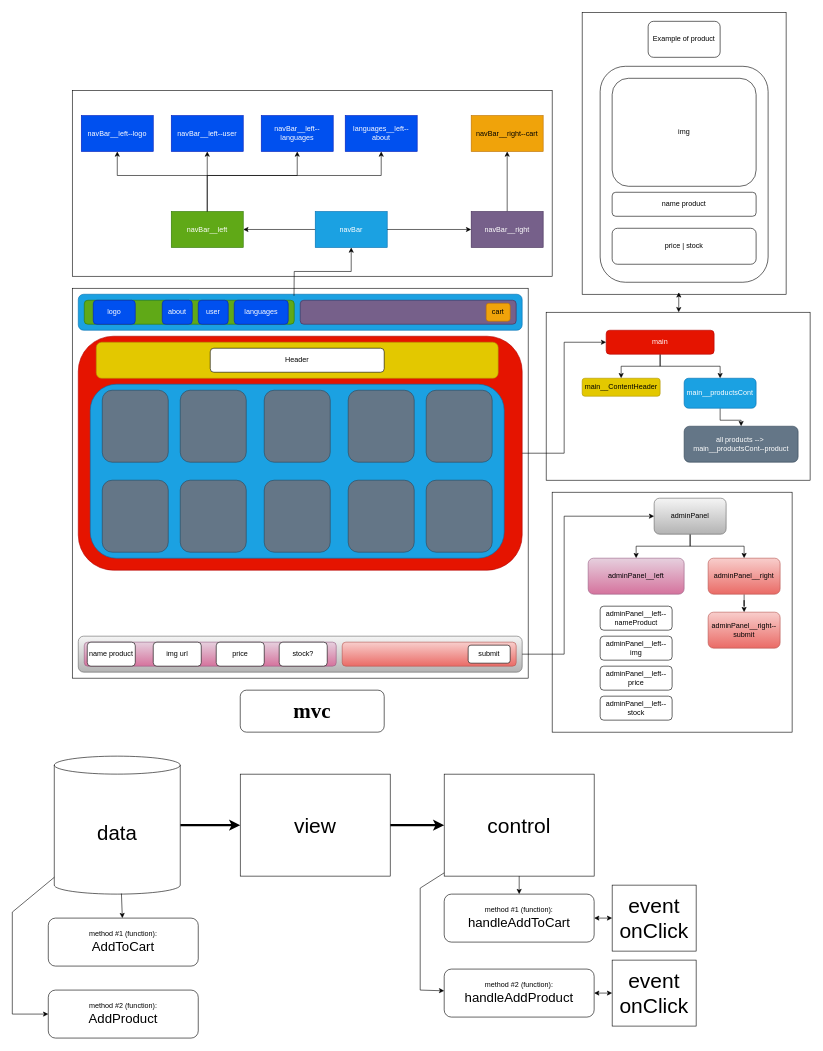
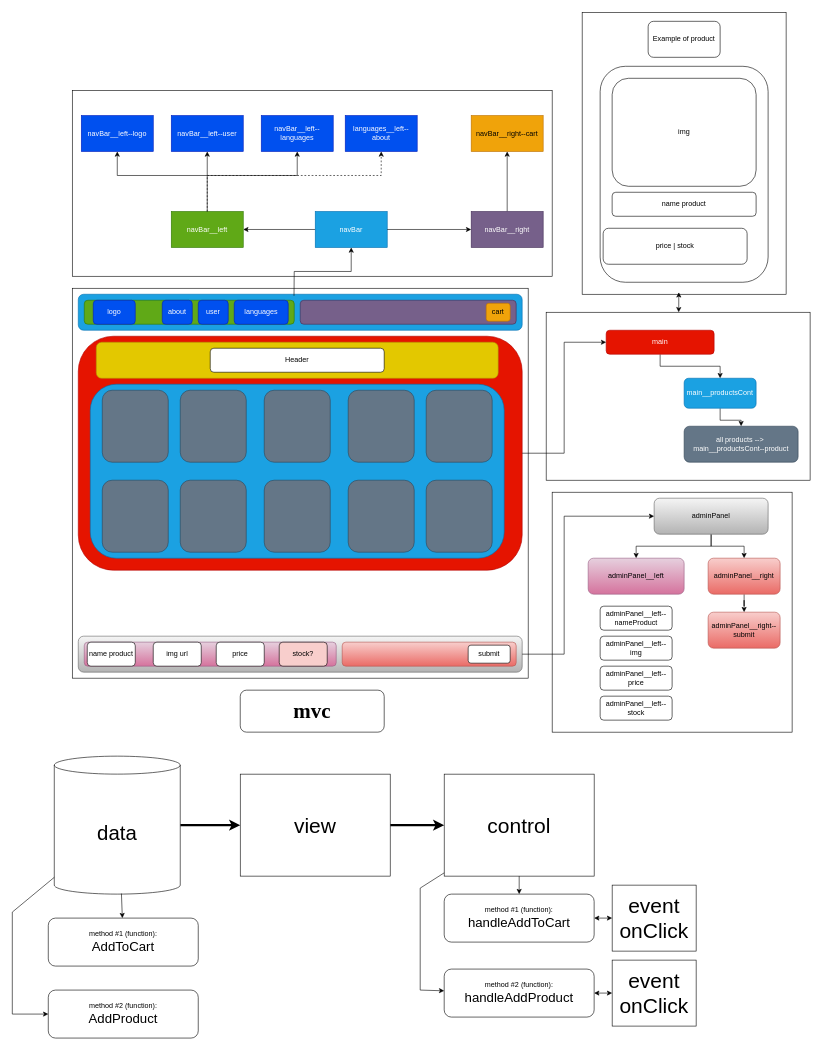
(349, 176) -> (349, 176)
(684, 246) -> (675, 246)
(621, 368) -> none
(621, 387) -> none
(690, 516) -> (711, 516)
(303, 654) -> (303, 654)
